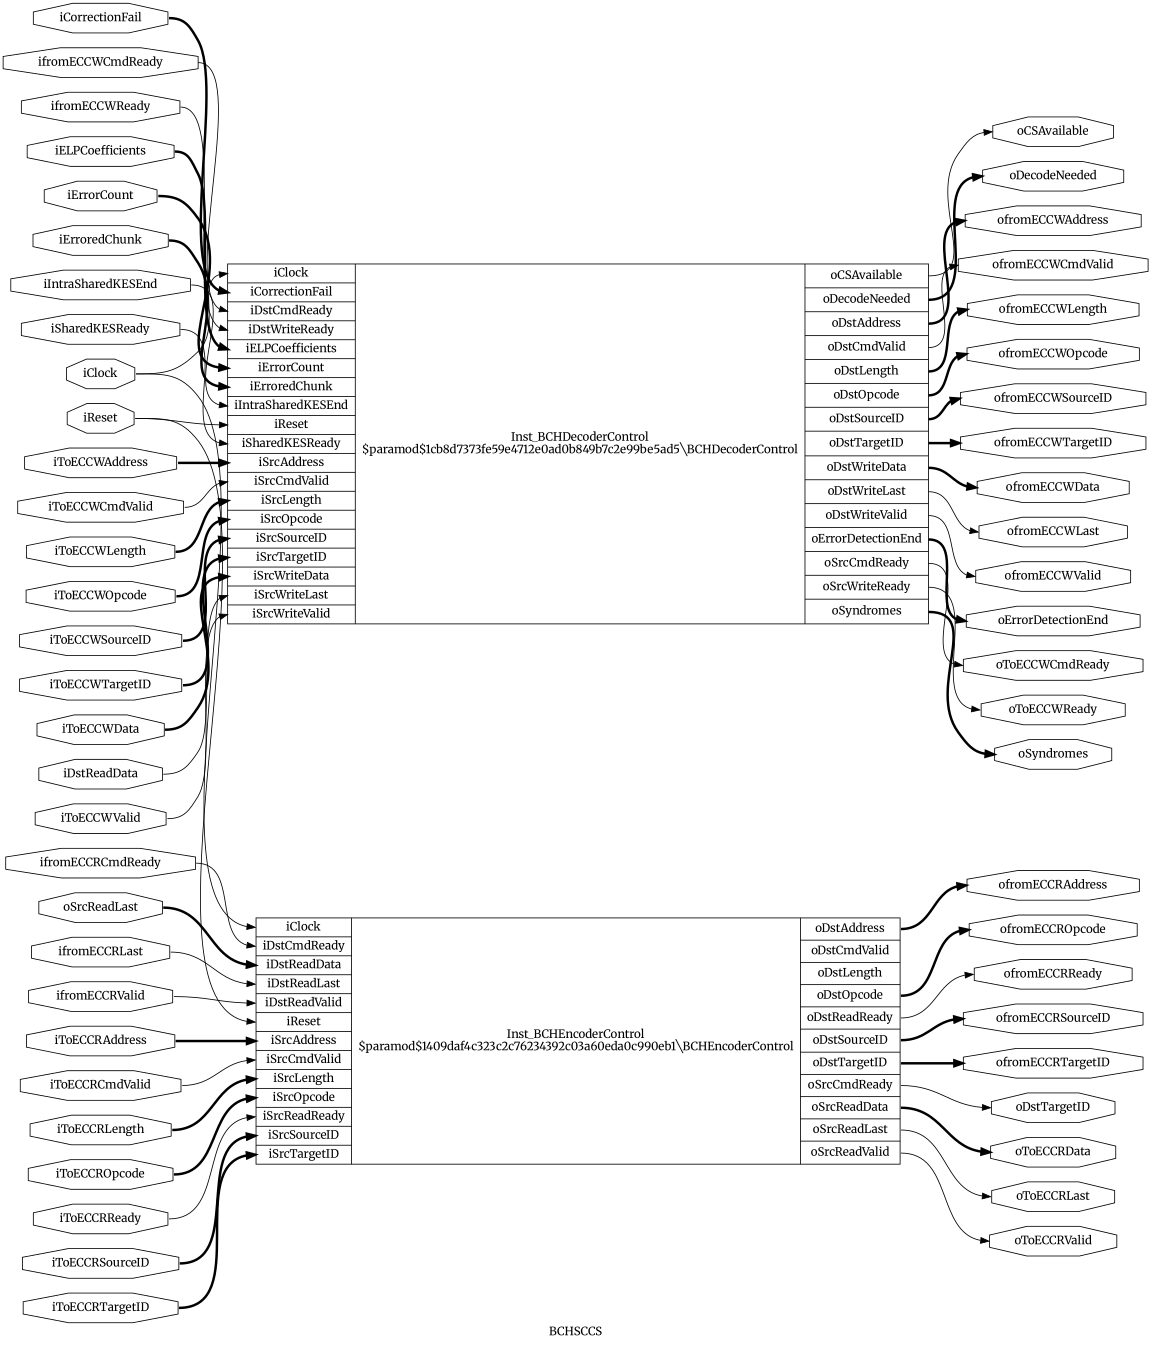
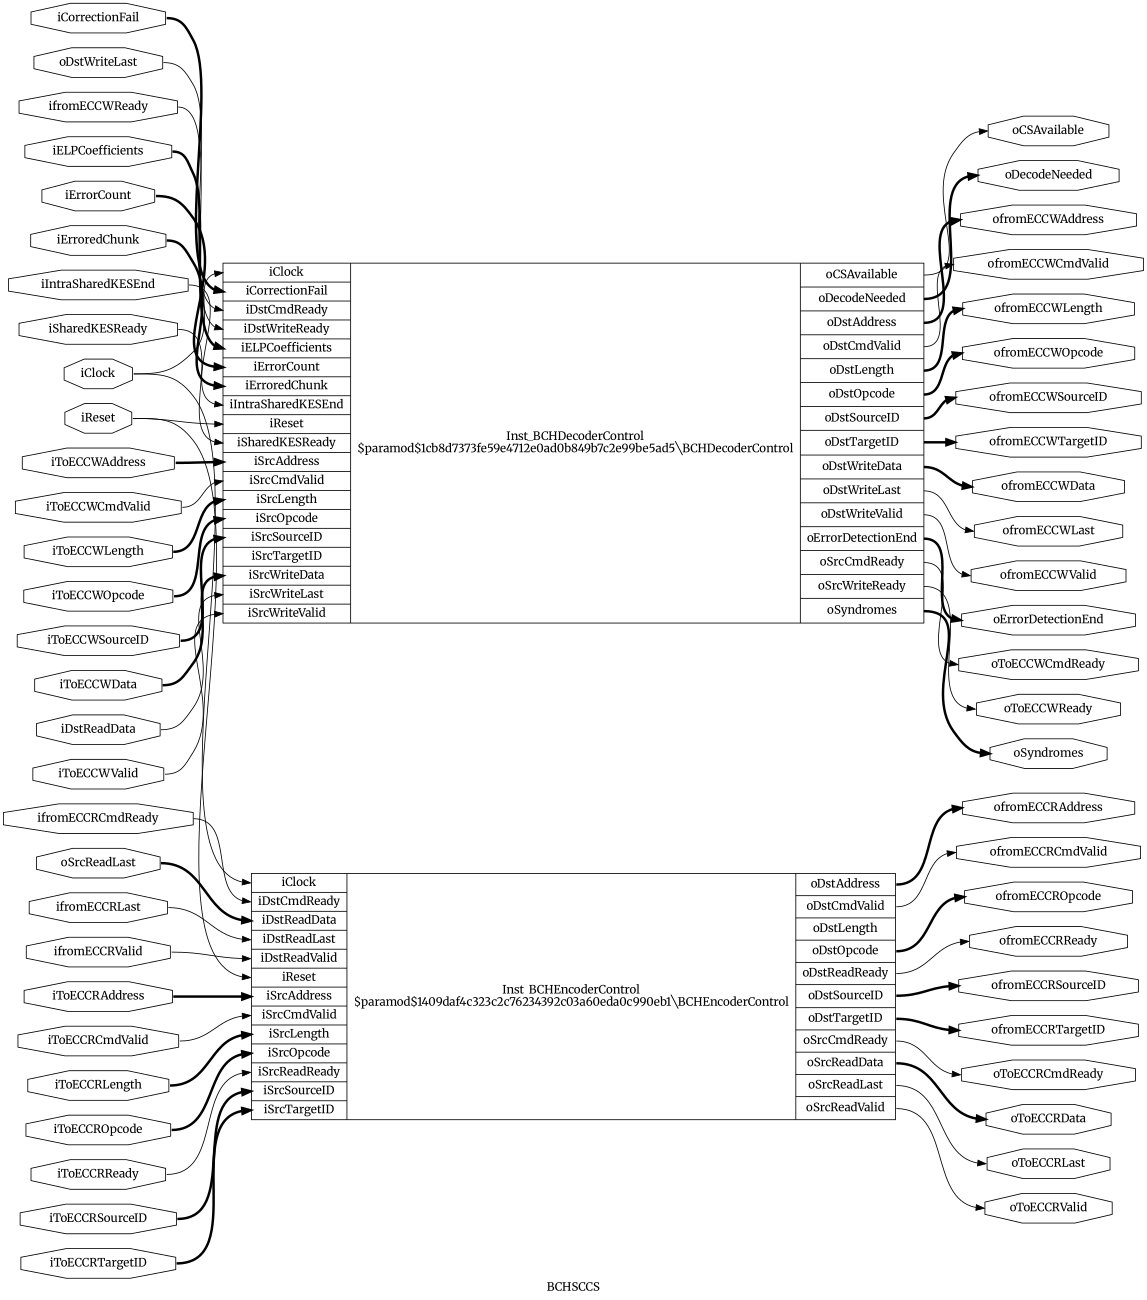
(101, 63) -> (98, 63)
(101, 685) -> none
none -> (1049, 852)
(1053, 1108) -> (1049, 1075)
